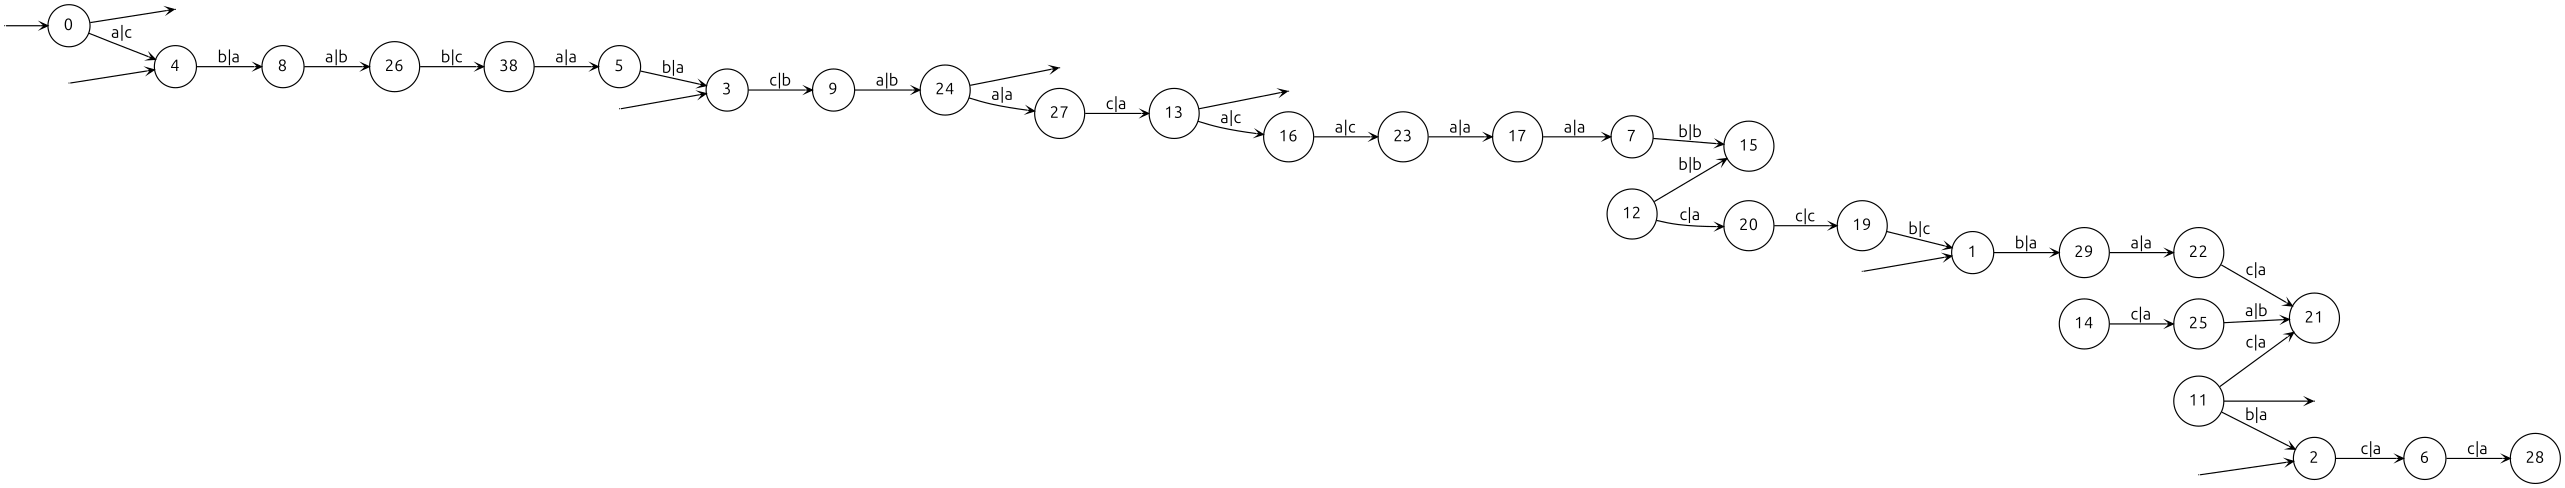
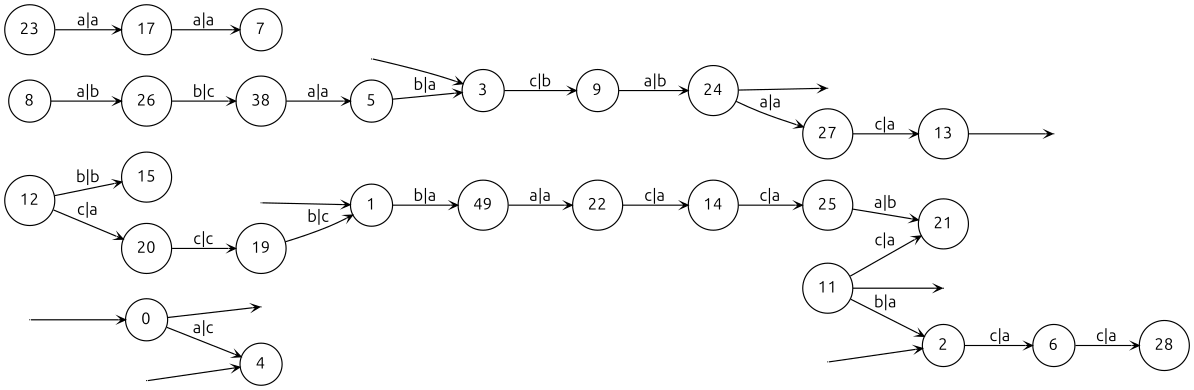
(226, 67) -> none
(1289, 137) -> none
(1685, 141) -> none
(2084, 253) -> (483, 205)
(2254, 284) -> (652, 205)
